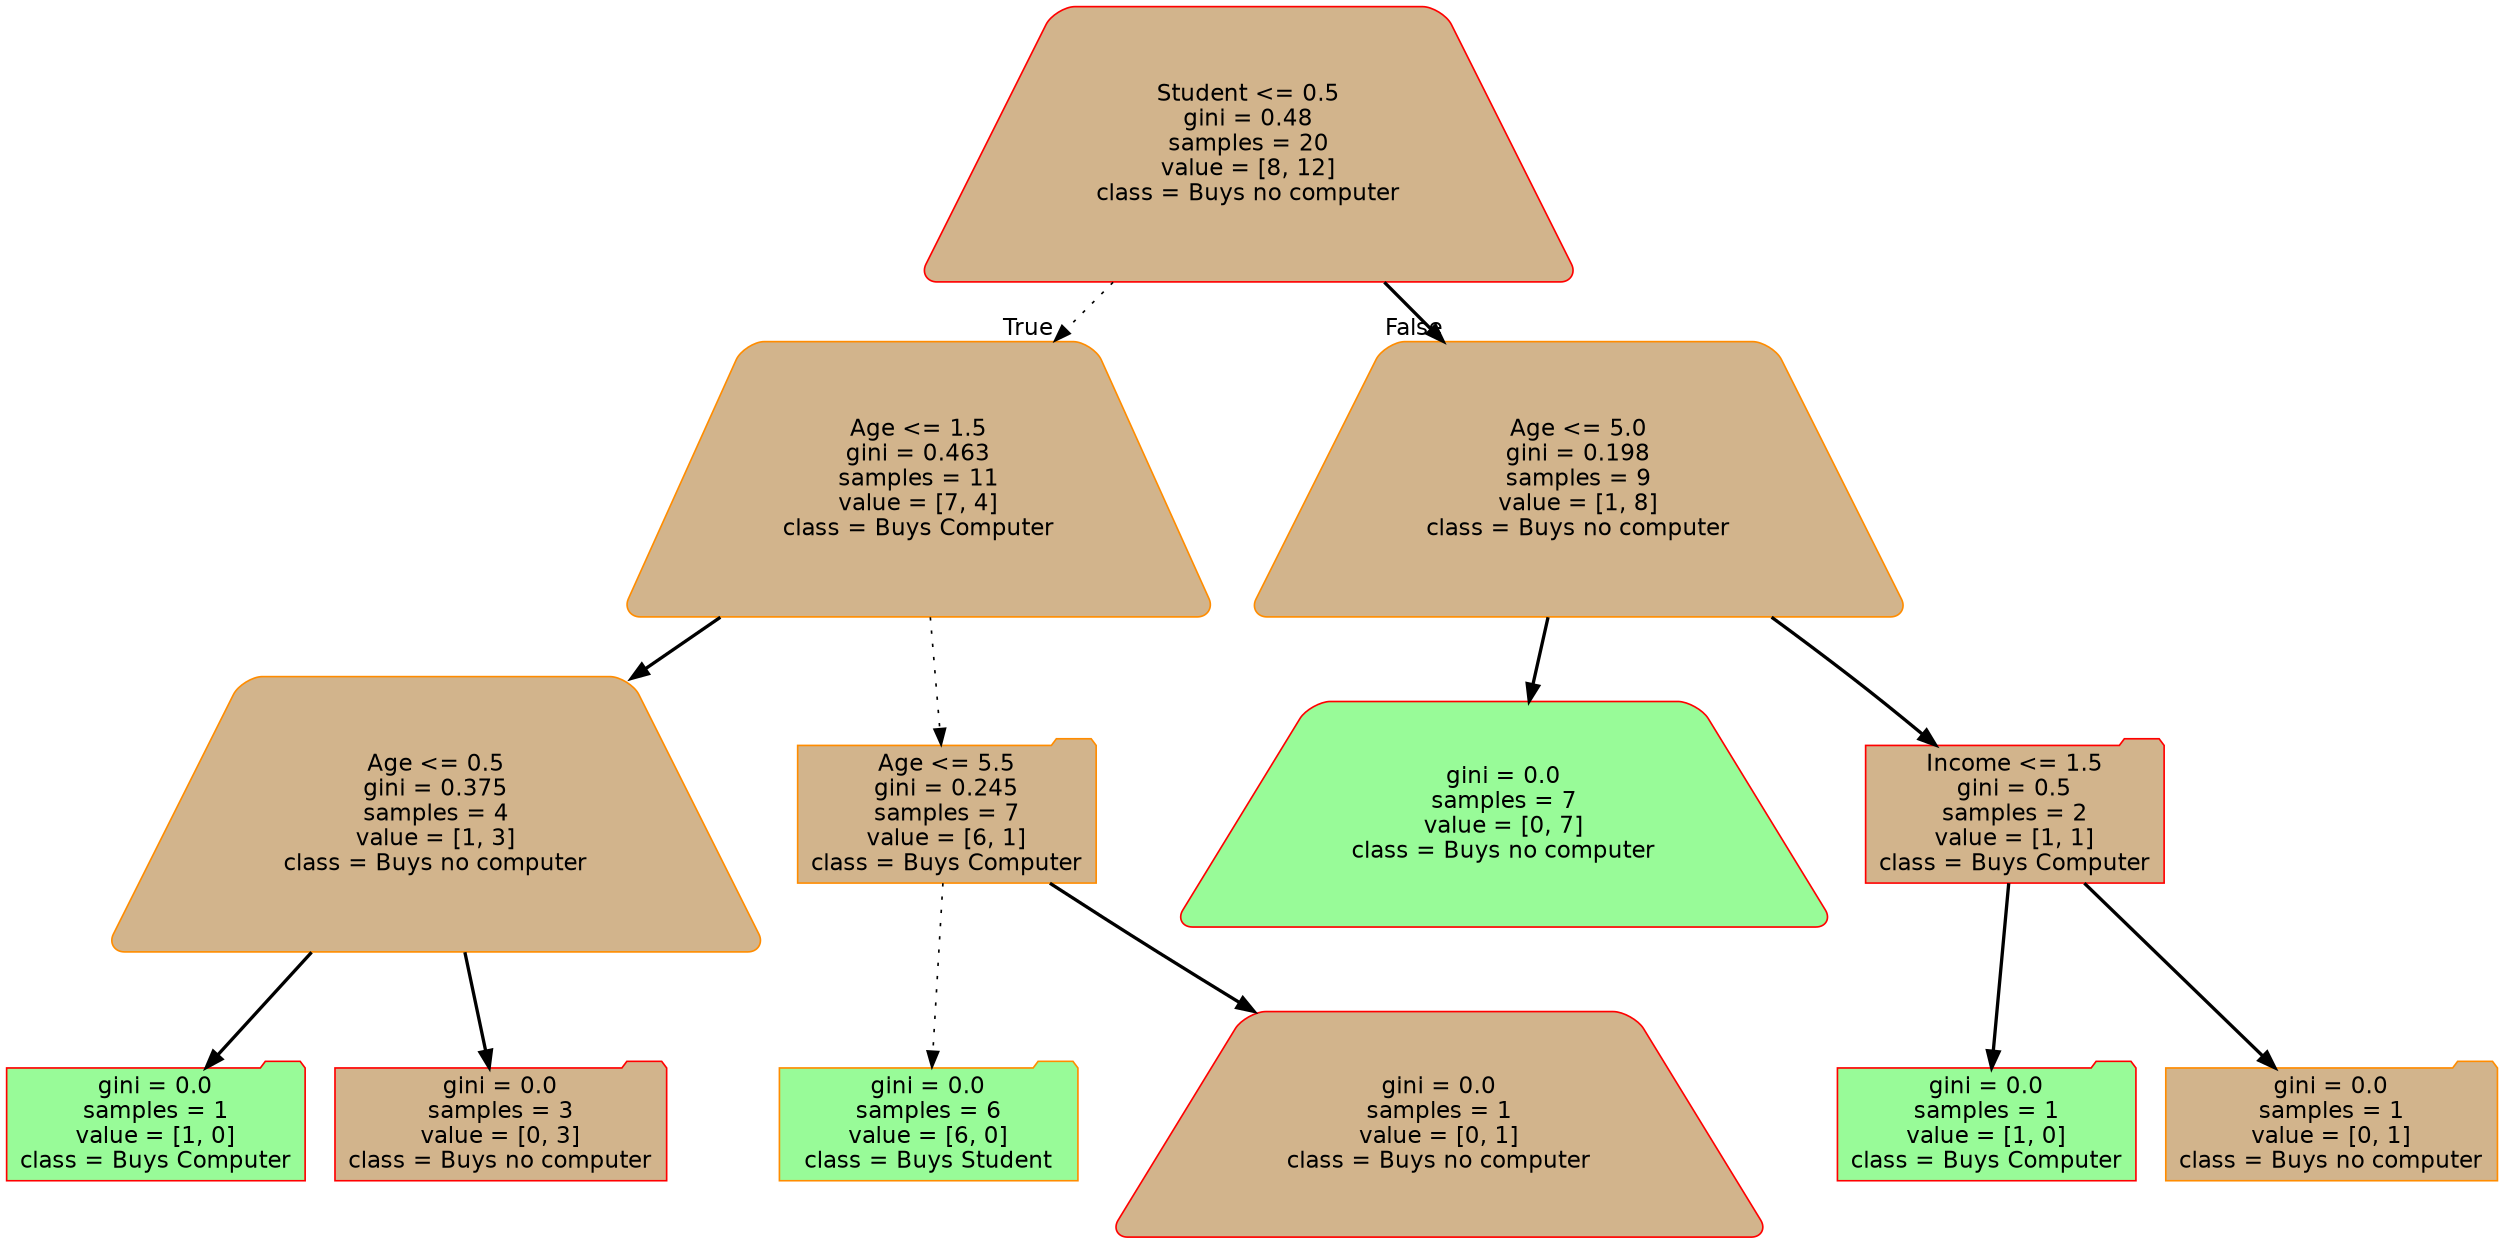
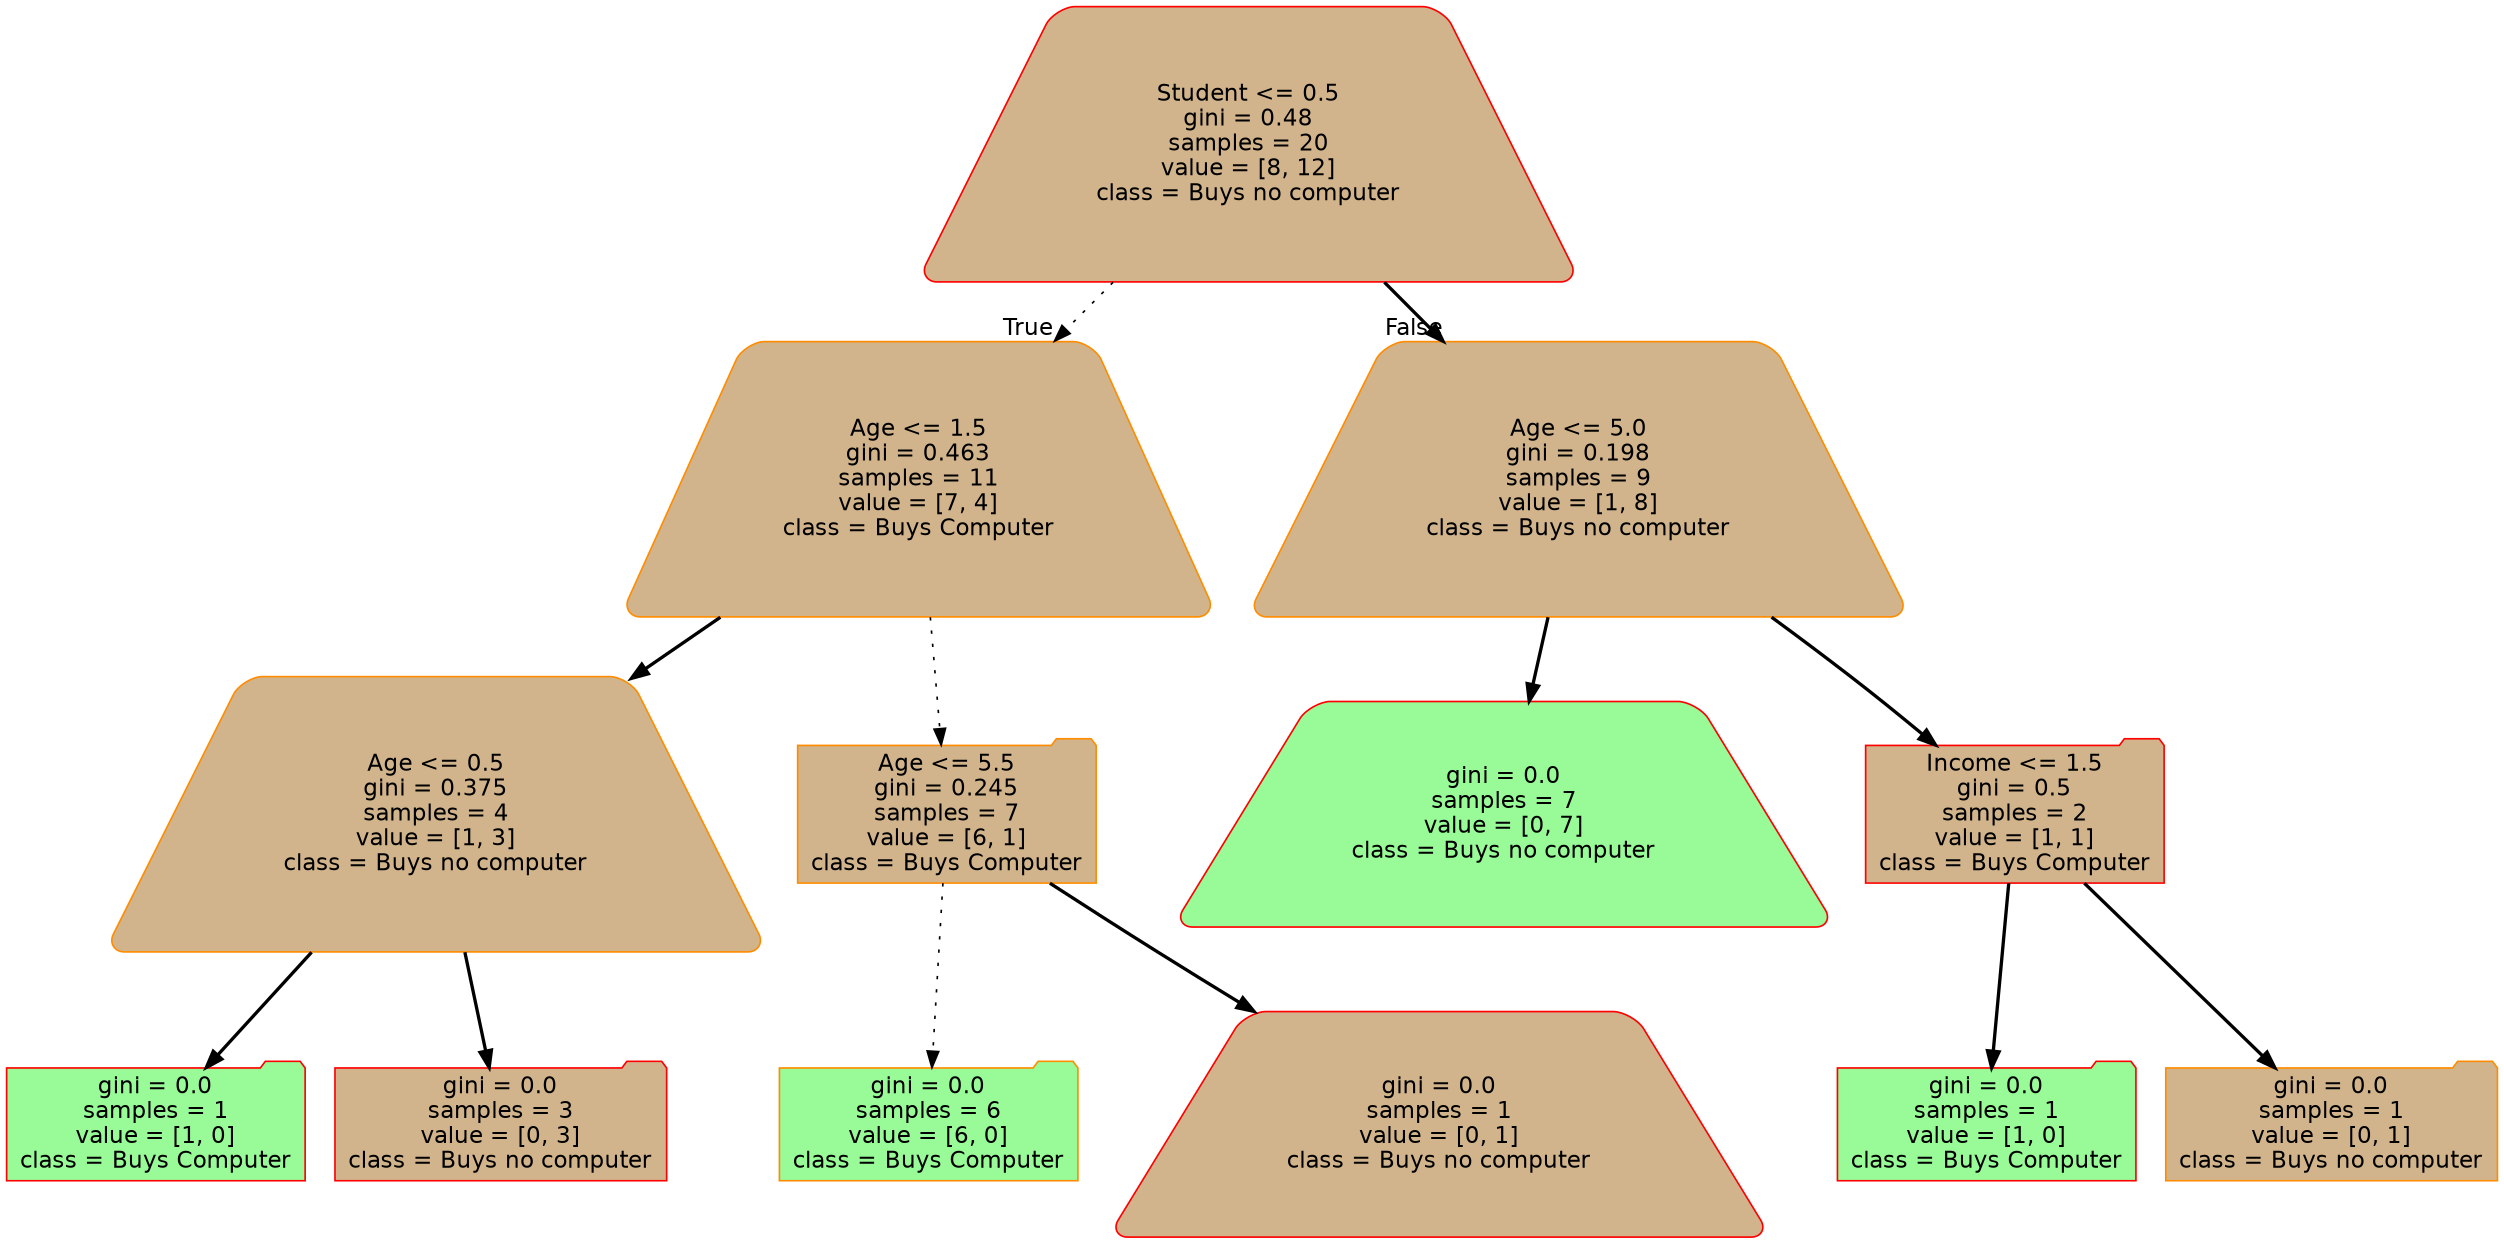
(929, 1124) -> (929, 1124)
